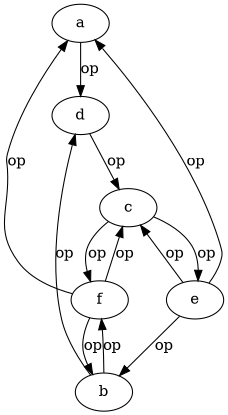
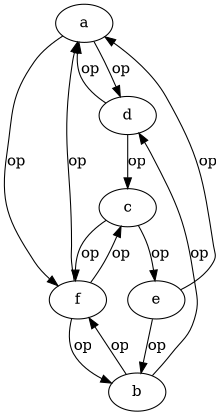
none -> (84, 82)
none -> (7, 155)
(165, 258) -> none
